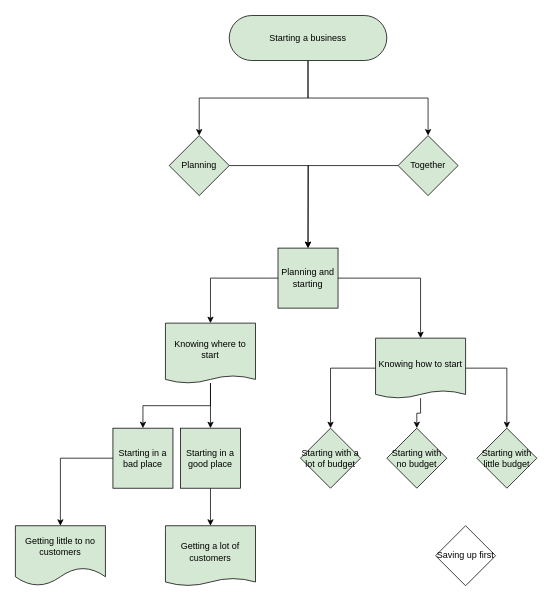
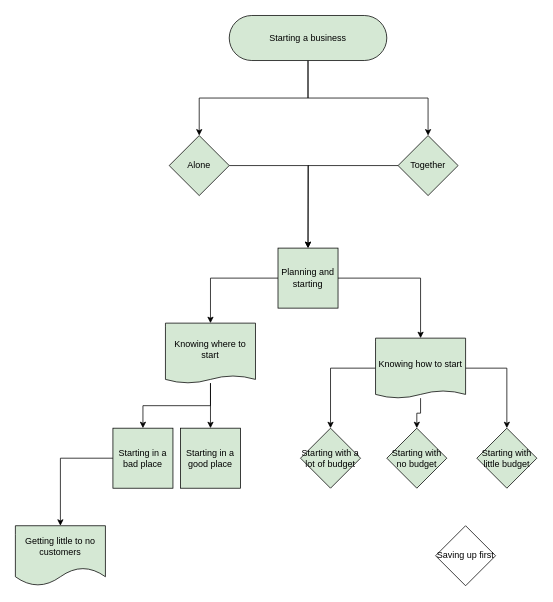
(199, 165) -> (199, 165)
(210, 504) -> none
(210, 555) -> none
